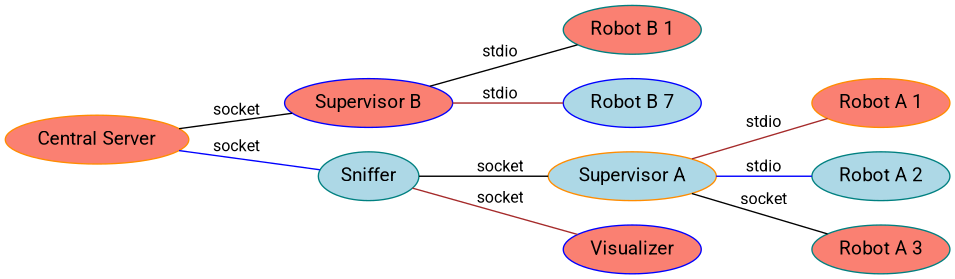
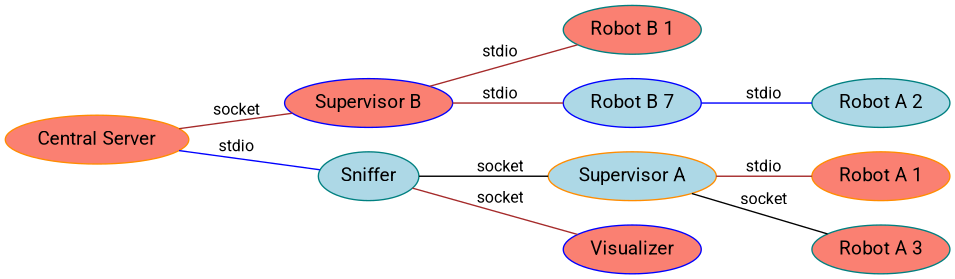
(504, 66) -> (504, 66)
(236, 121) -> (236, 121)
(237, 147) -> (237, 147)
(764, 176) -> (757, 103)
